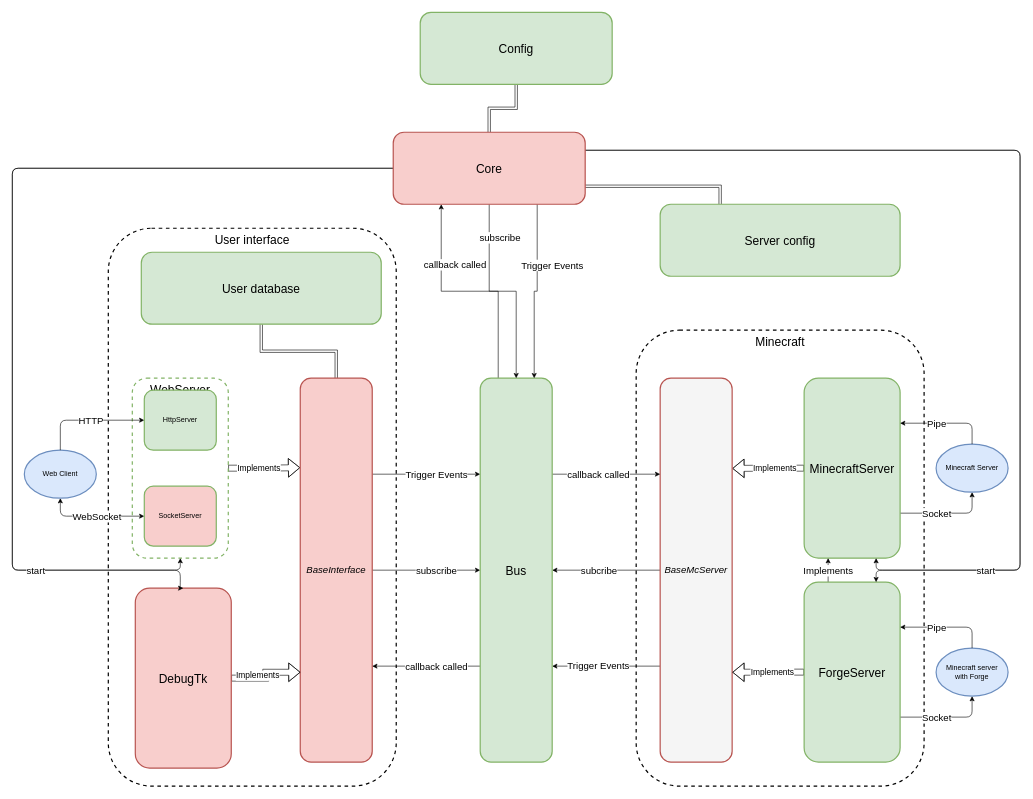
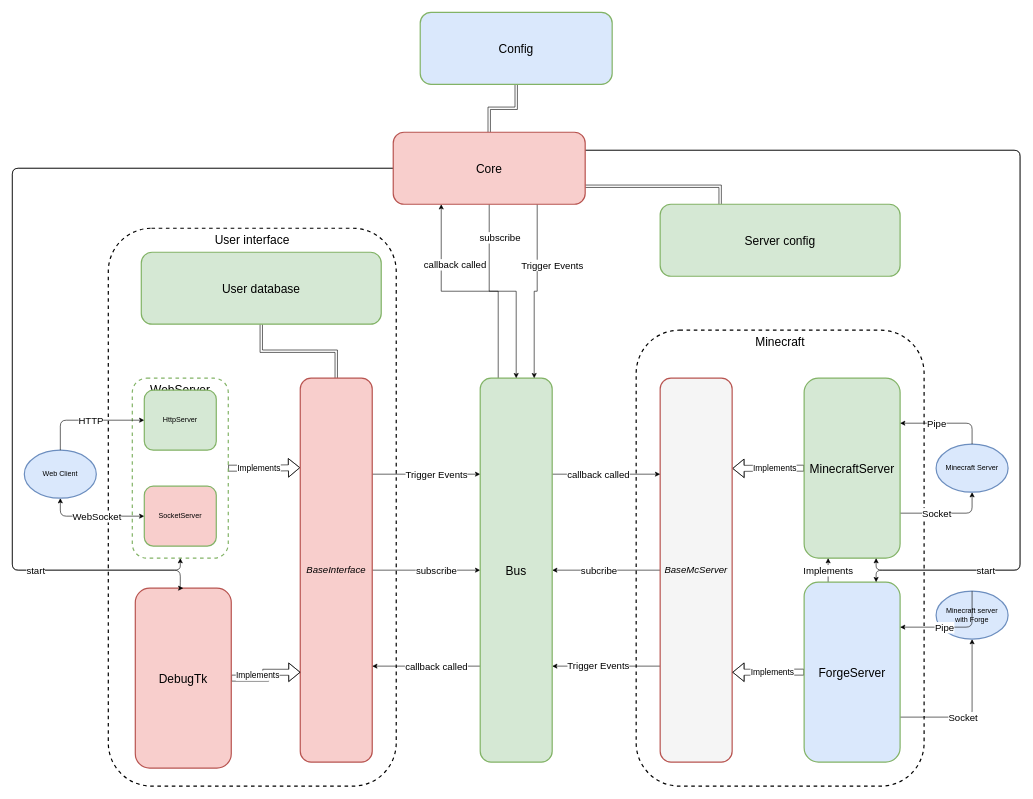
(516, 48) -> (516, 48)
(852, 672) -> (852, 672)
(972, 672) -> (972, 615)
